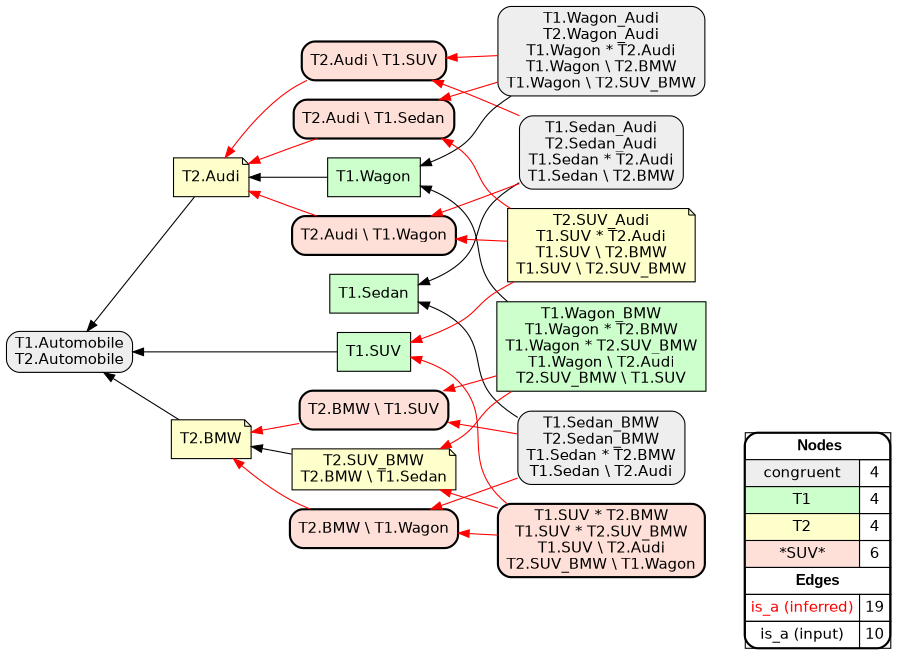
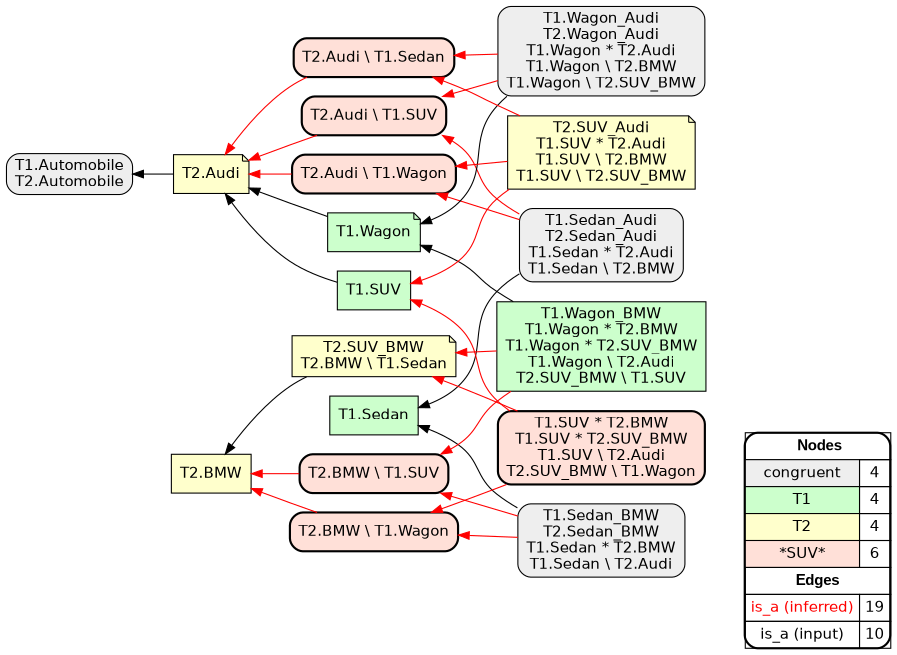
(374, 177) -> (374, 232)
(240, 352) -> (277, 252)
(146, 399) -> none
(211, 439) -> (211, 474)
